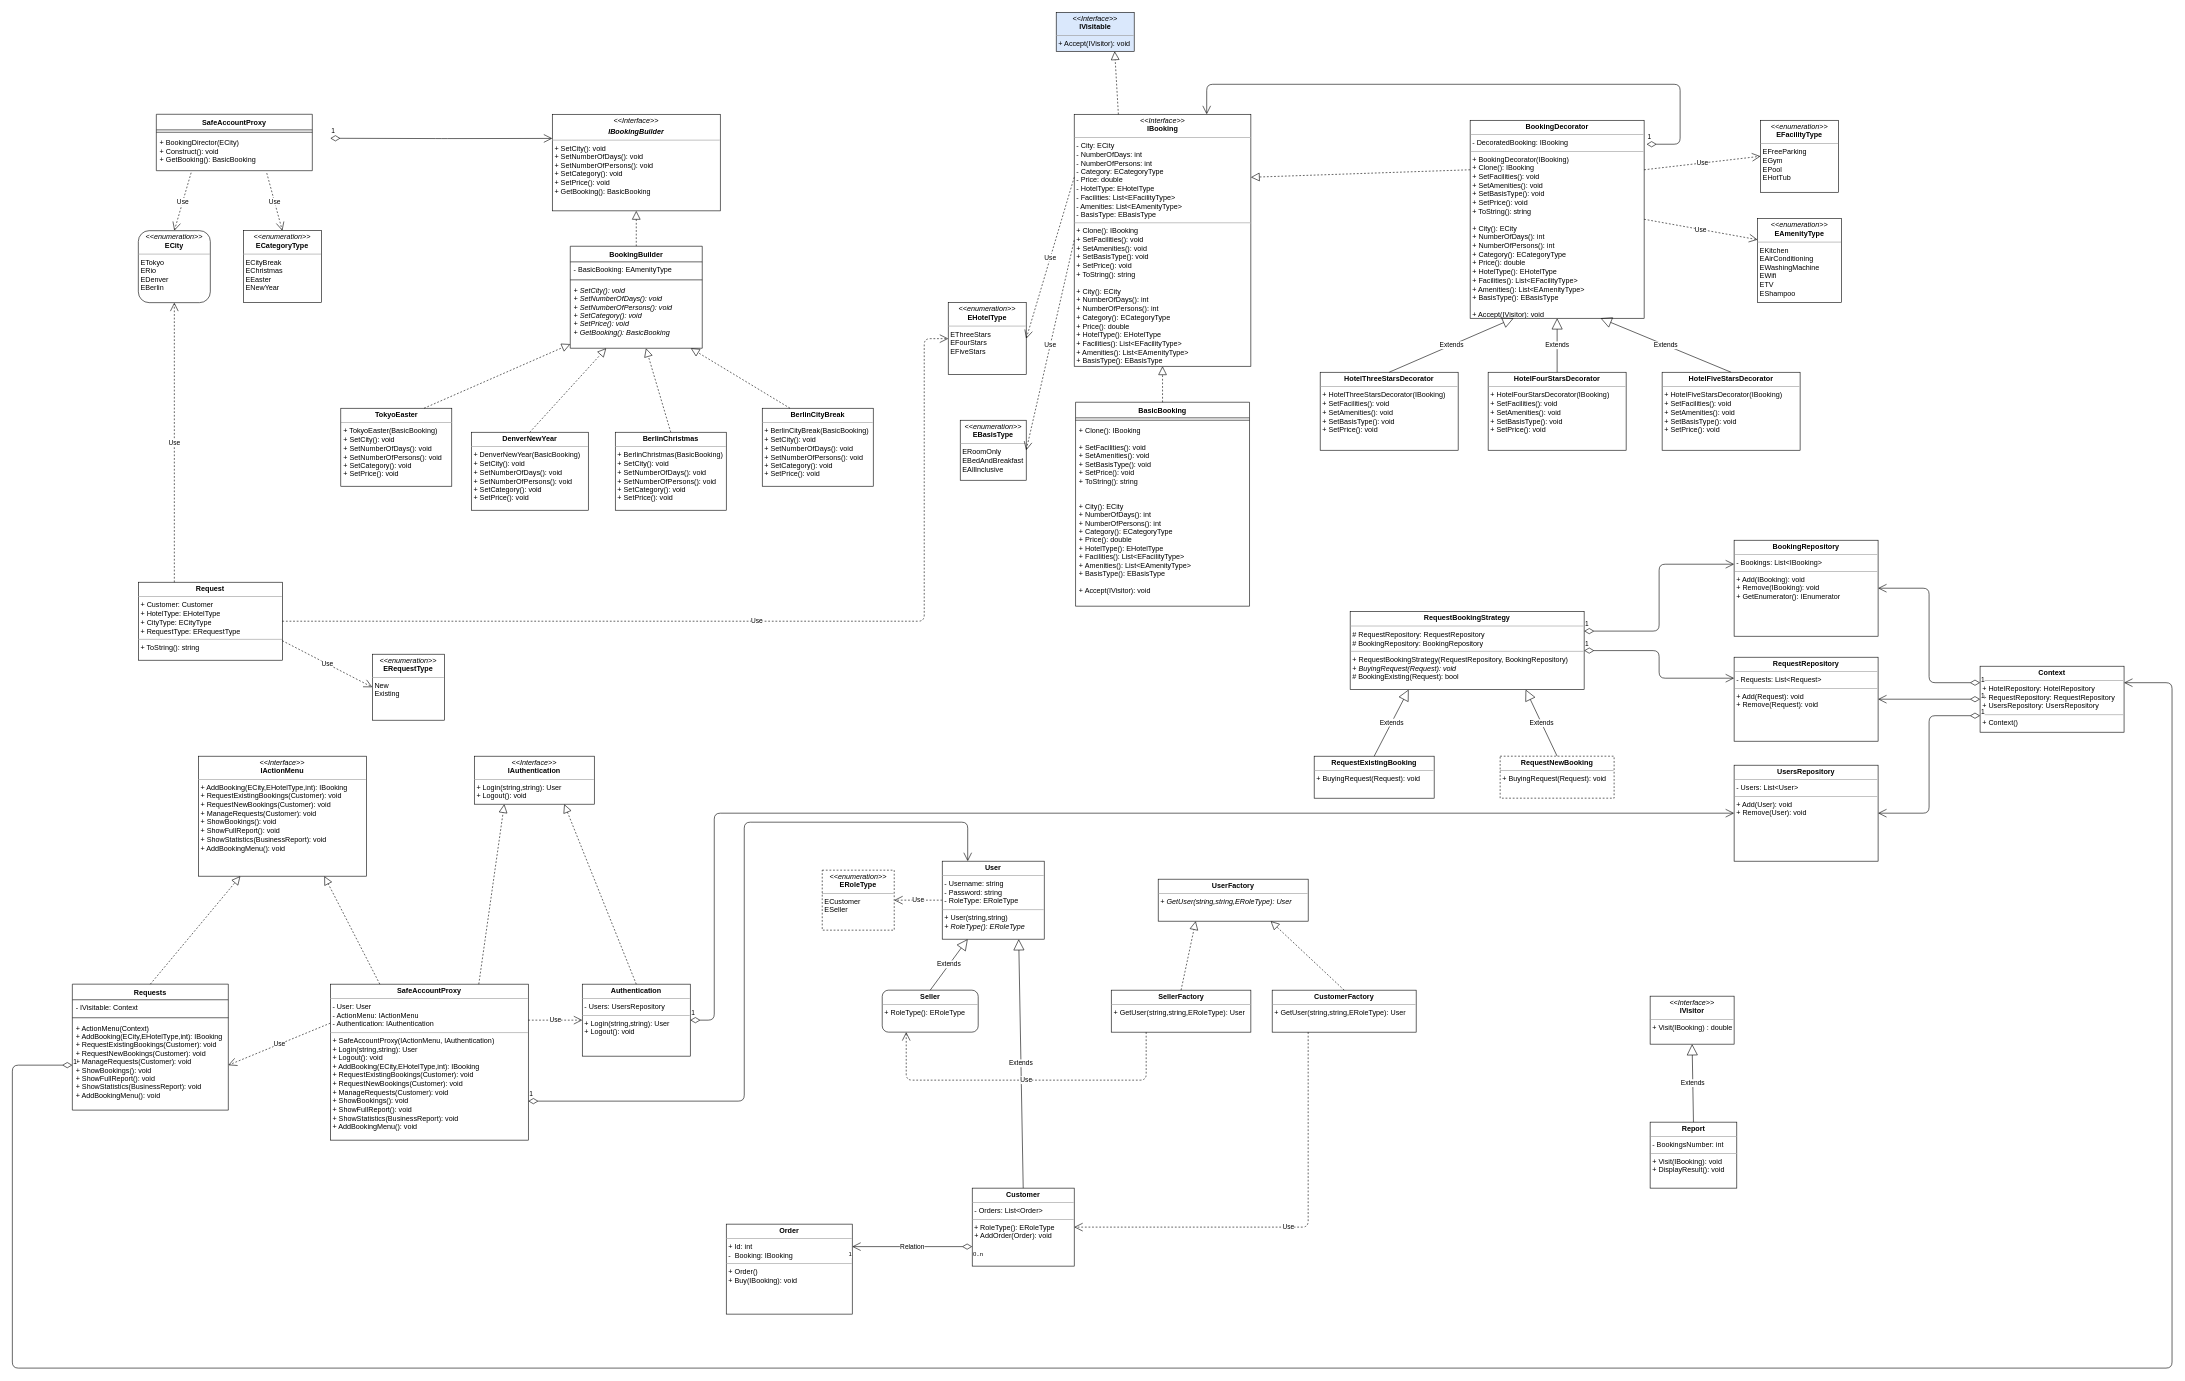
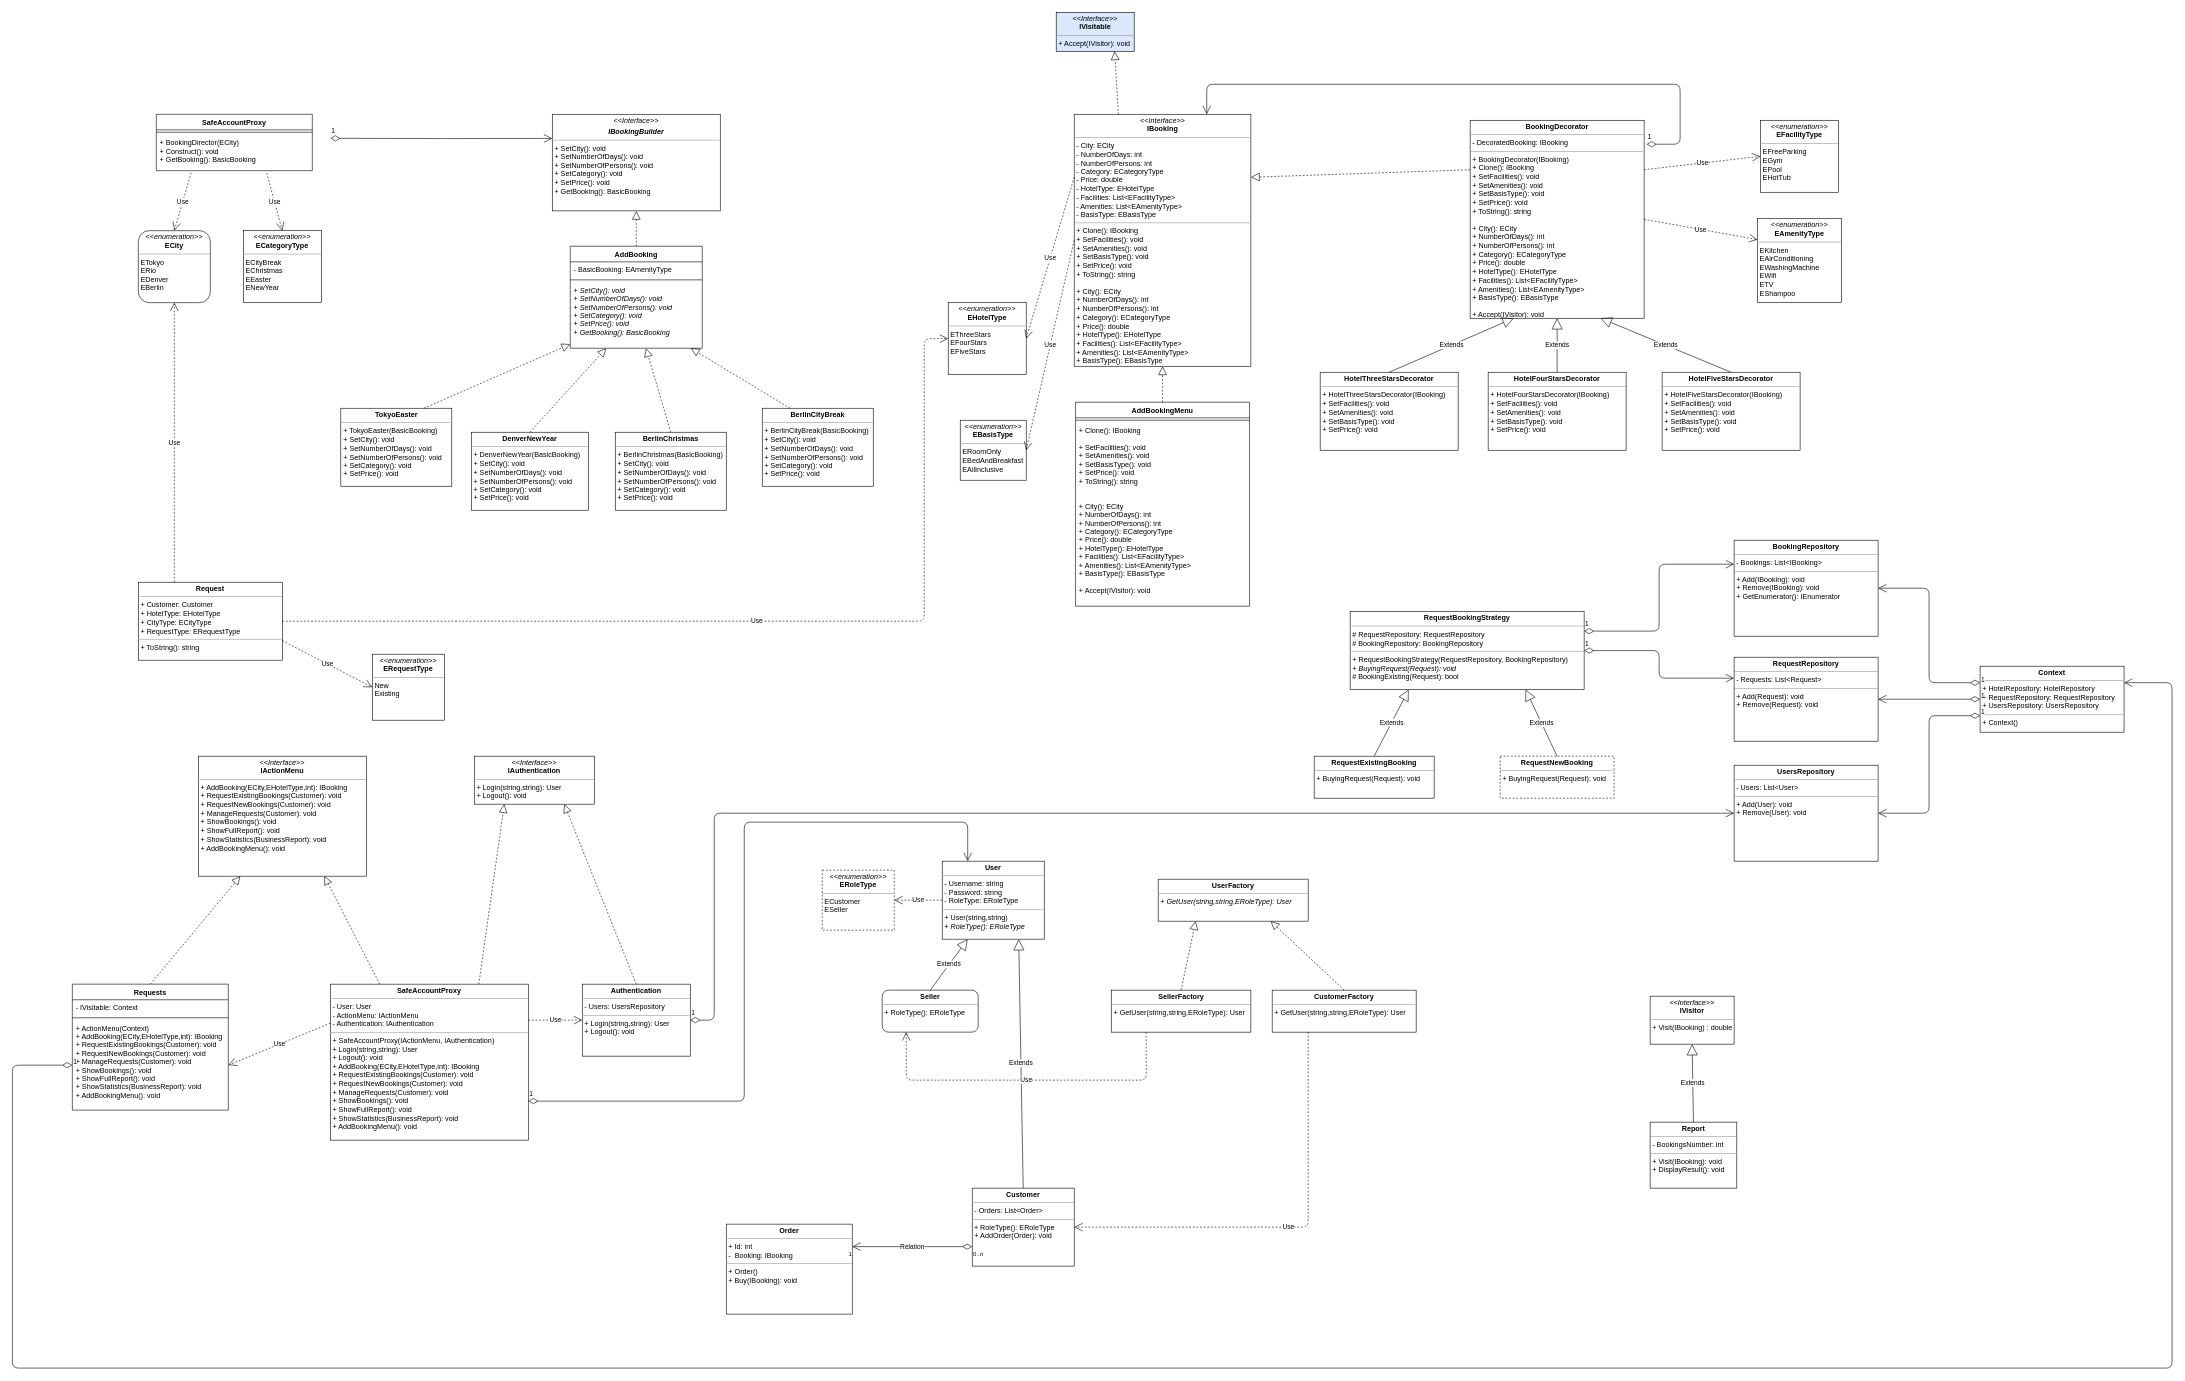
(636, 254) -> (636, 254)
(1162, 410) -> (1162, 410)
